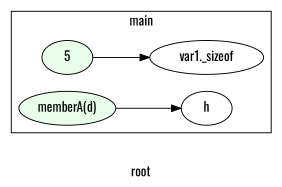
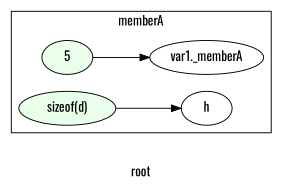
(141, 22) -> (141, 22)
(207, 57) -> (207, 57)
(67, 108) -> (67, 108)
